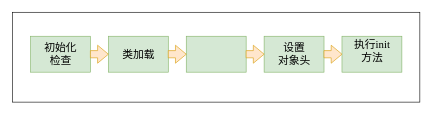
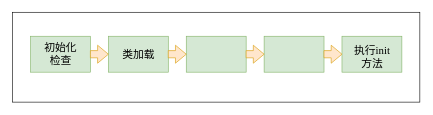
(372, 51) -> (372, 57)
(294, 54) -> none
